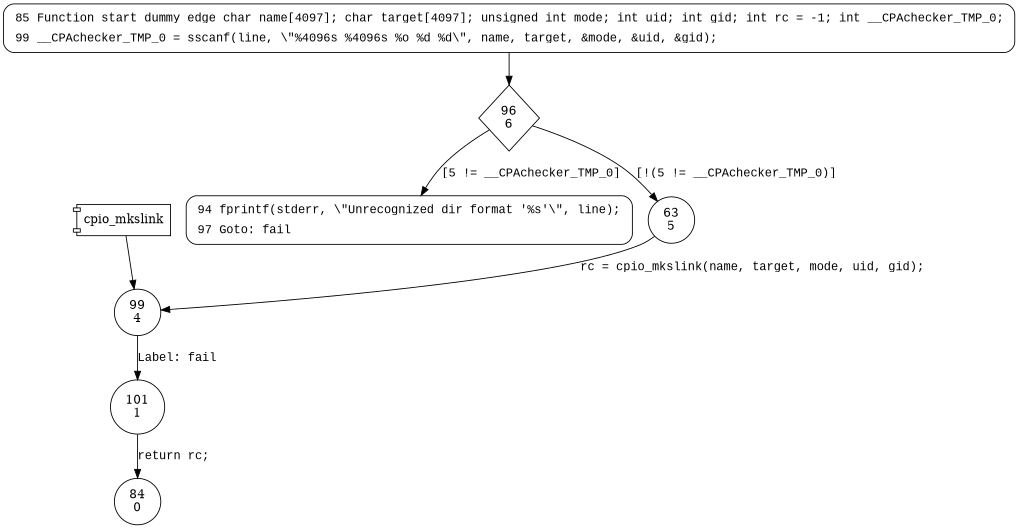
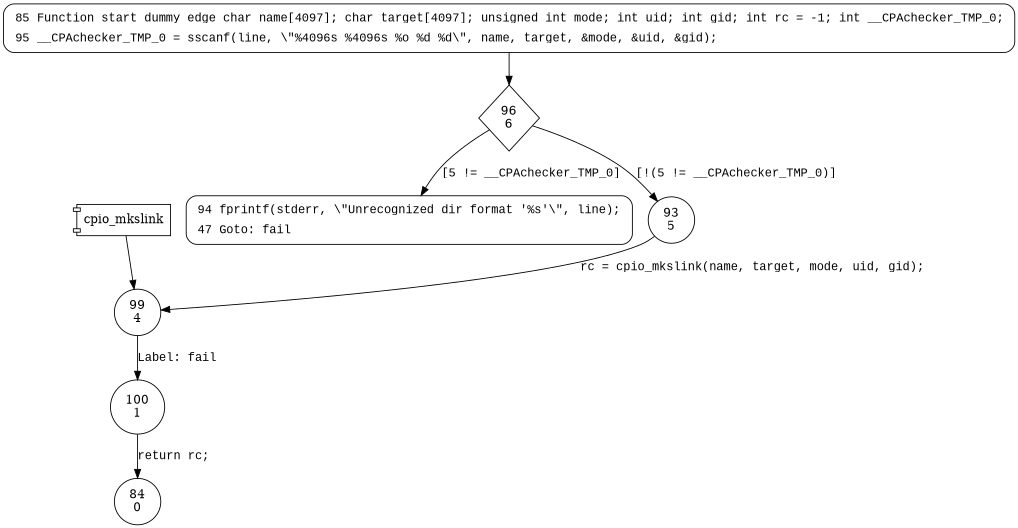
(23, 38) -> (23, 38)
(671, 220) -> (671, 220)
(205, 230) -> (205, 230)
(138, 407) -> (138, 407)
